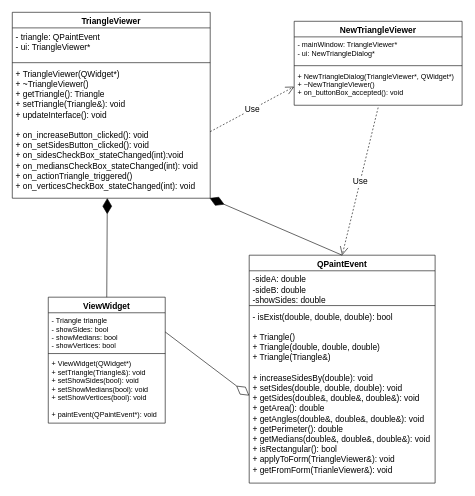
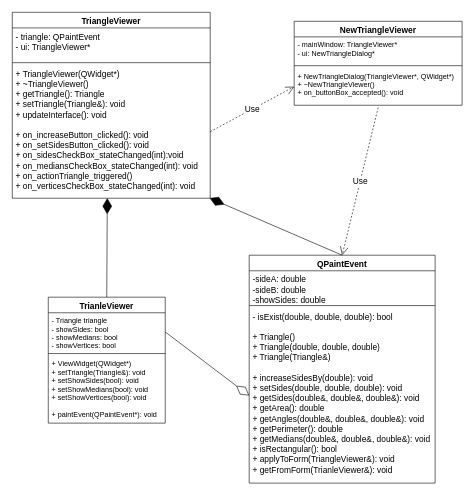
(107, 306) -> (107, 306)
